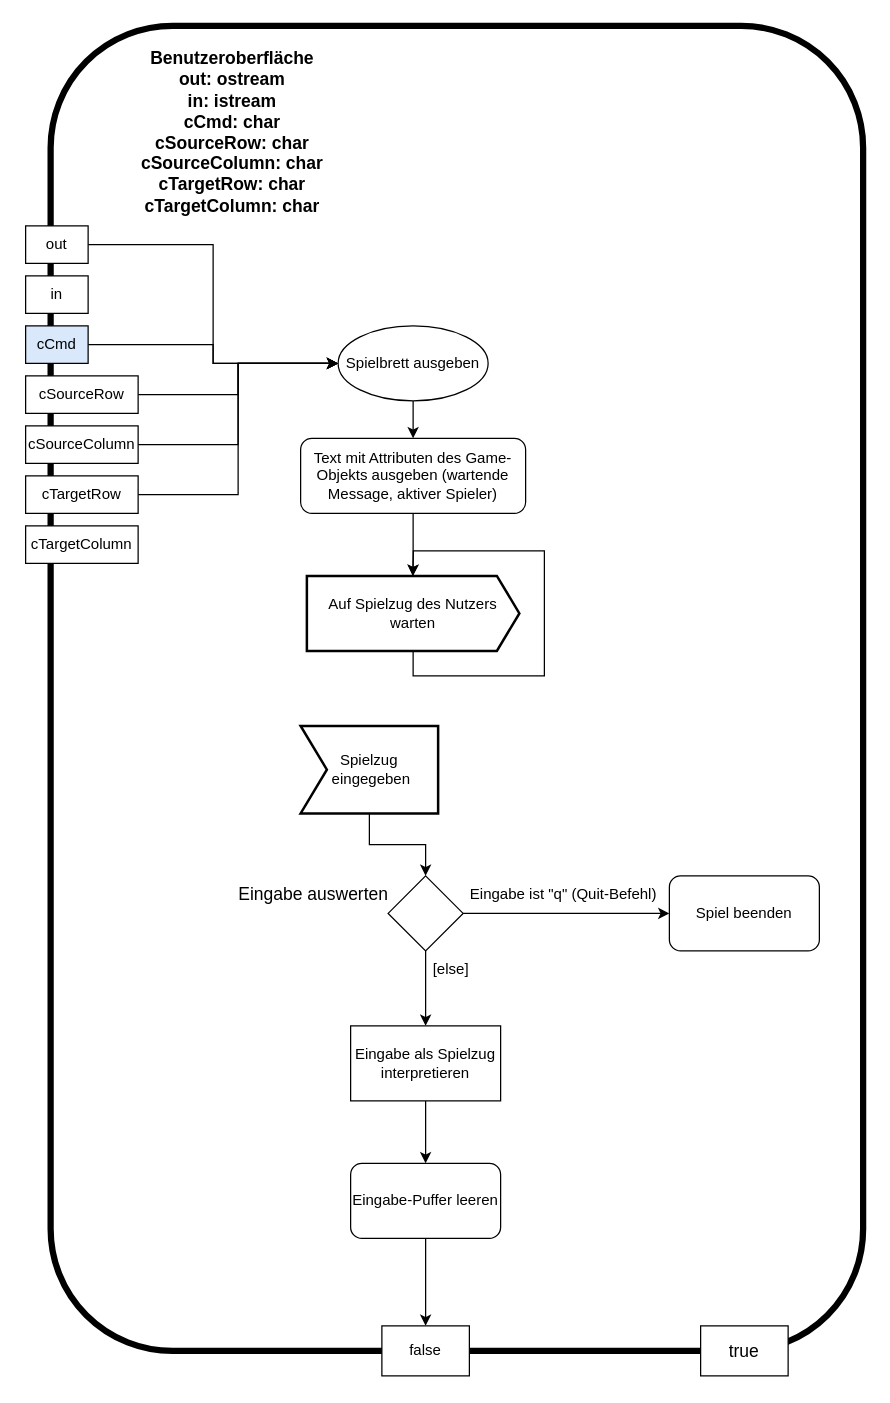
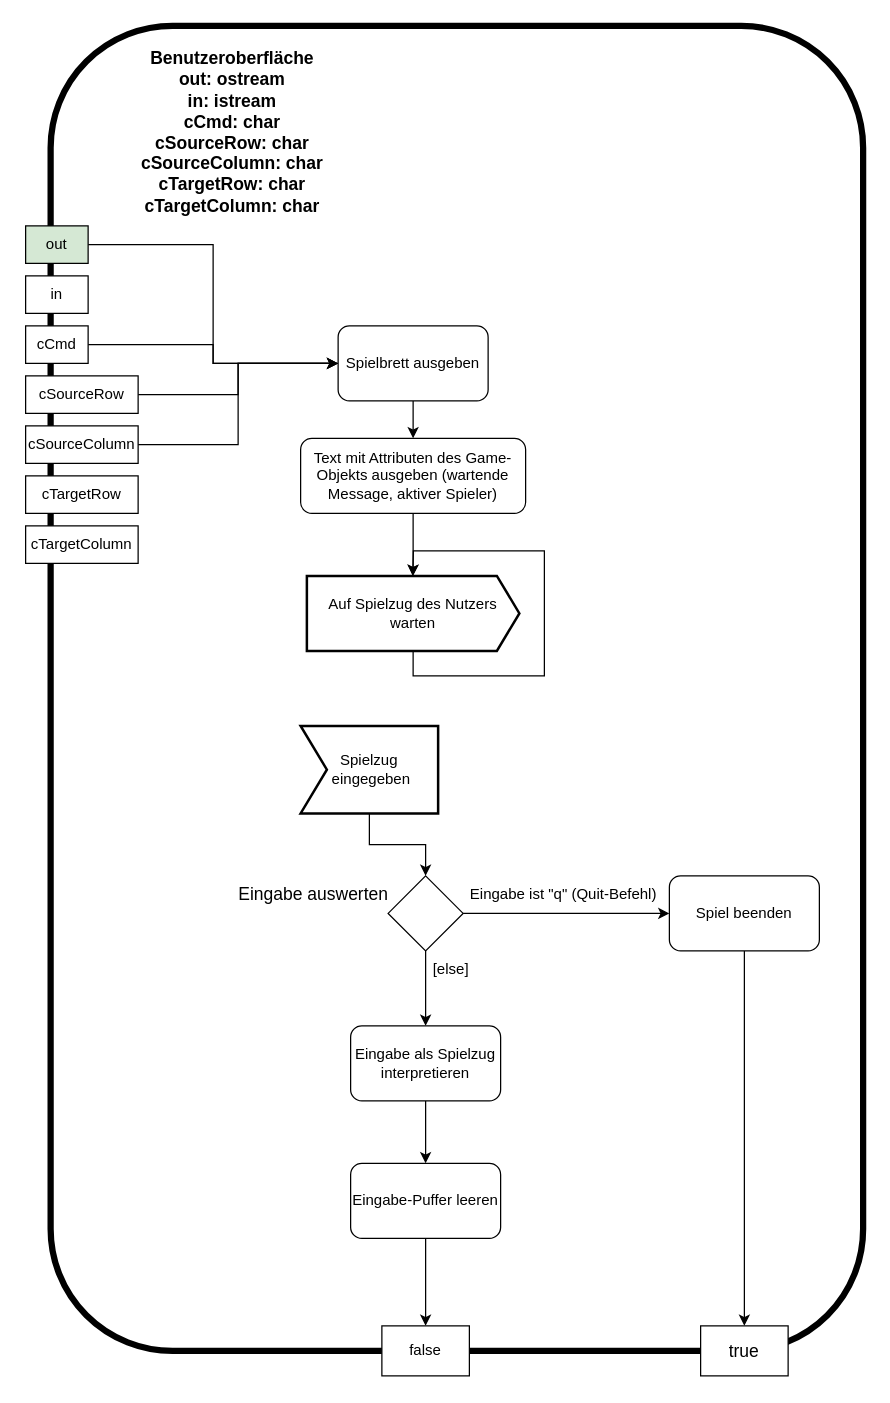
(57, 244) -> (57, 244)
(57, 344) -> (57, 344)
(88, 344) -> (335, 363)
(413, 363) -> (413, 363)
(211, 494) -> none
(426, 1063) -> (426, 1063)
none -> (744, 1134)
